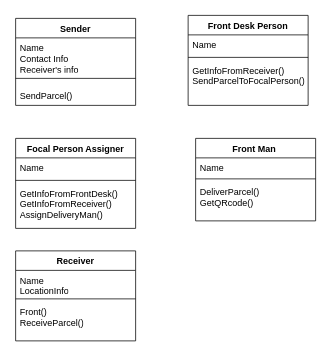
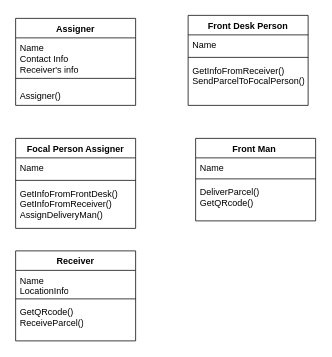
(75, 29) -> (75, 29)
(49, 97) -> (44, 97)
(55, 318) -> (55, 318)
